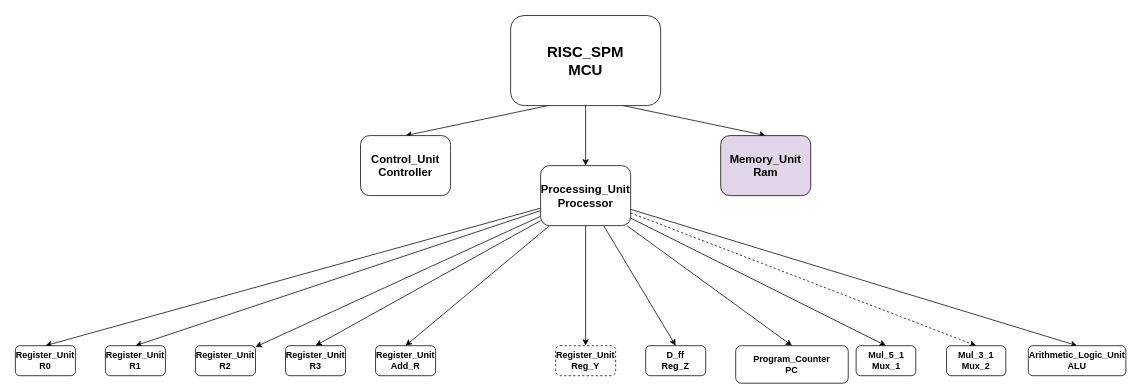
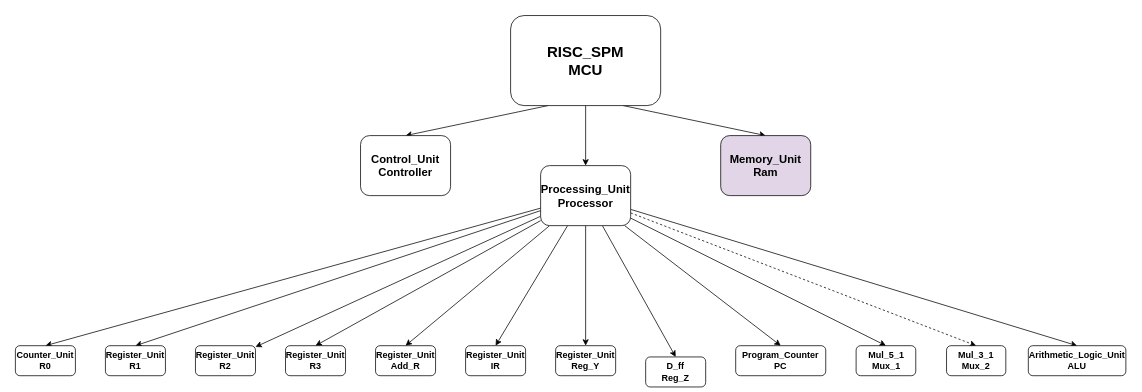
none -> (533, 283)
(45, 360) -> (45, 360)
none -> (495, 360)
(585, 360) -> (585, 360)
(675, 360) -> (675, 372)
(792, 364) -> (780, 360)
